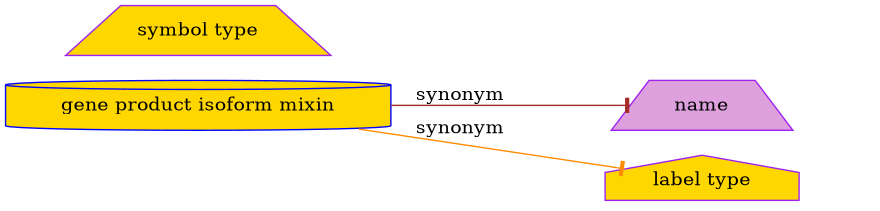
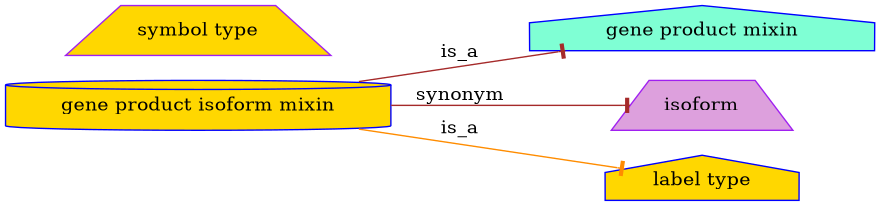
none -> (702, 30)
(702, 105) -> (702, 105)
(460, 128) -> (460, 128)
(702, 180) -> (702, 180)
